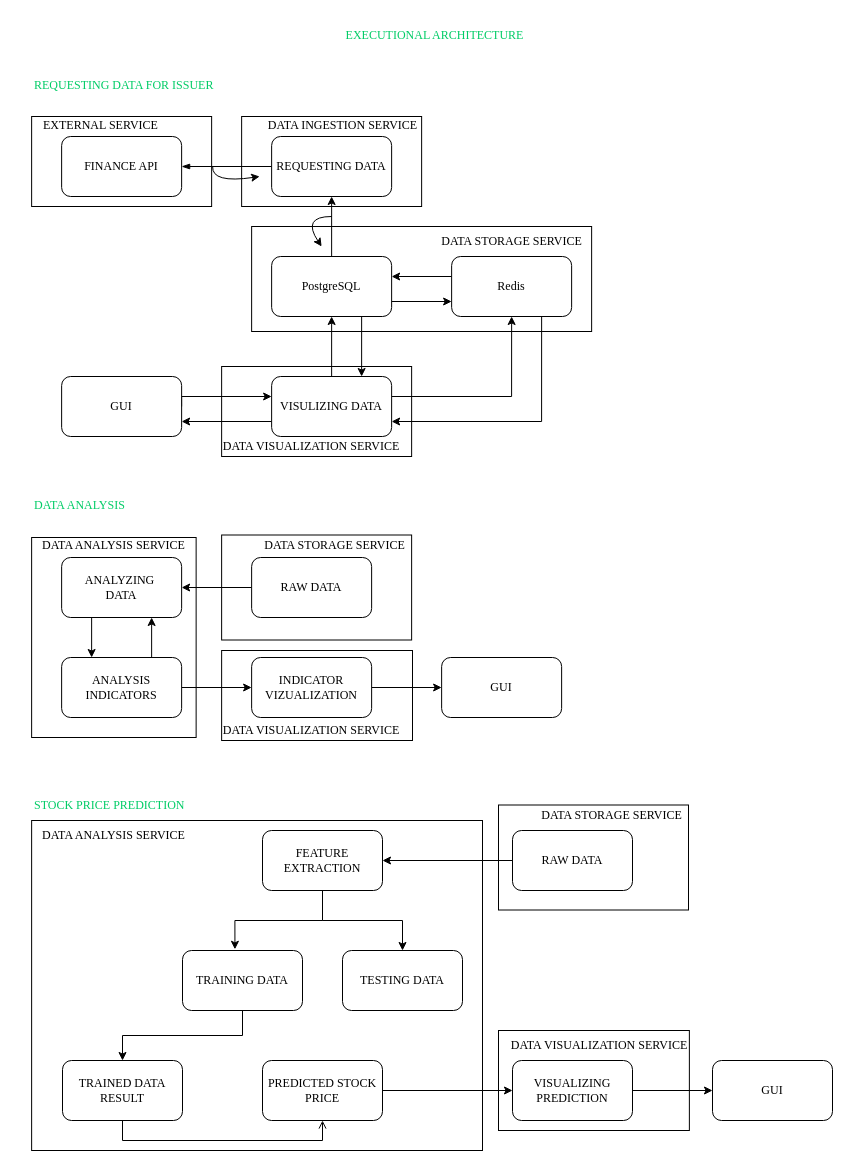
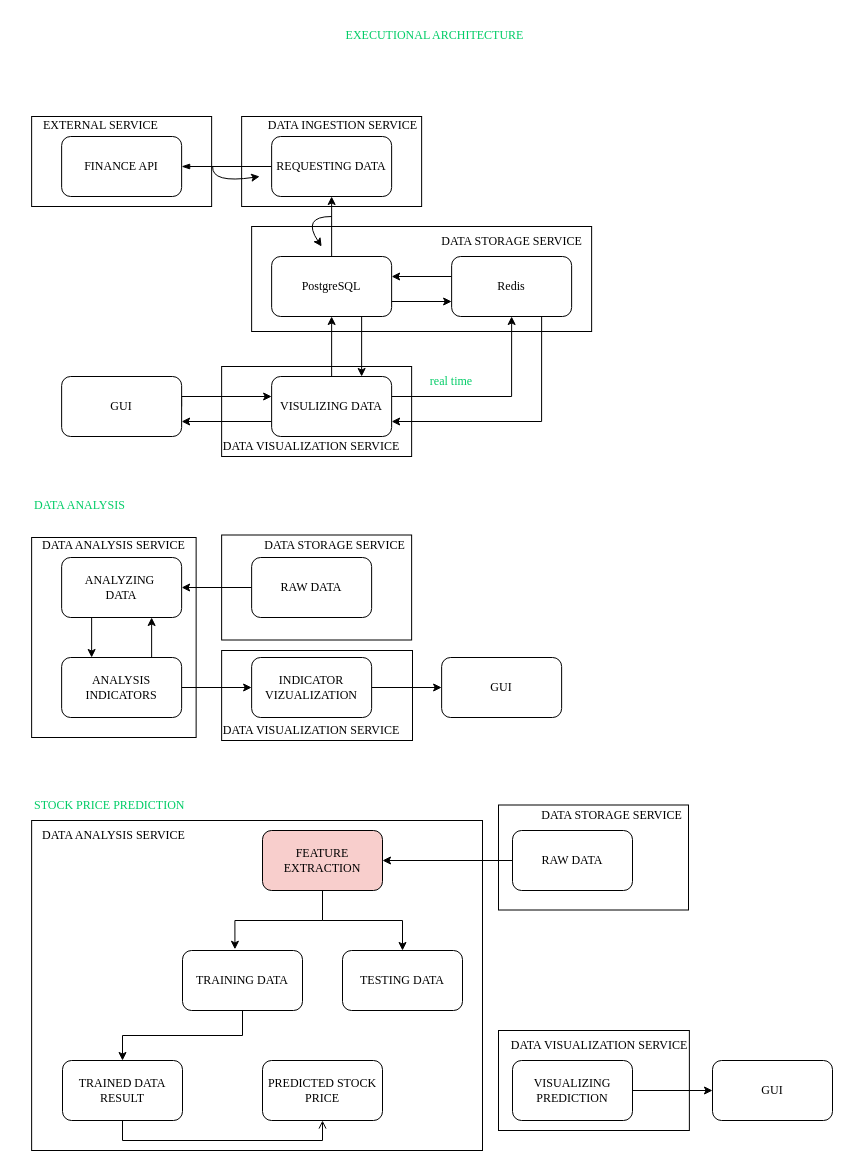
(208, 86) -> none
none -> (452, 382)
(323, 861) -> (323, 861)
(444, 1091) -> none
